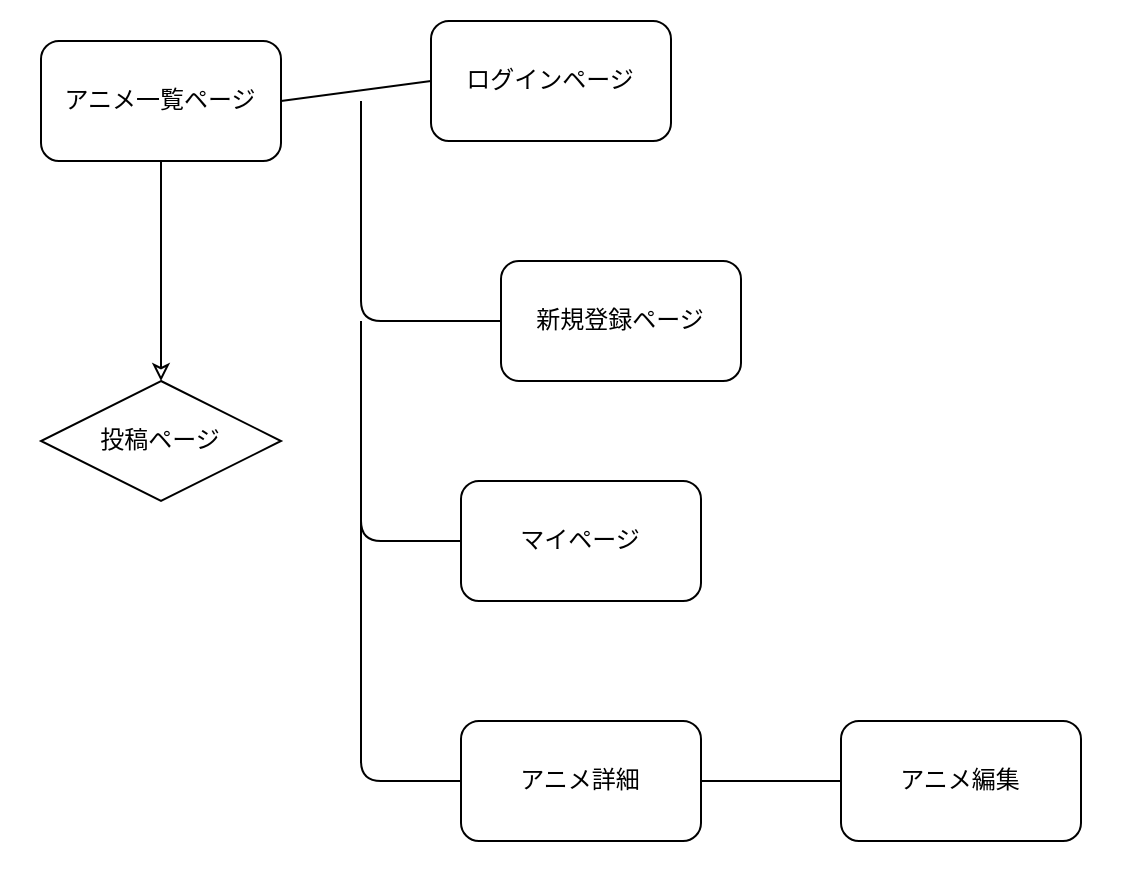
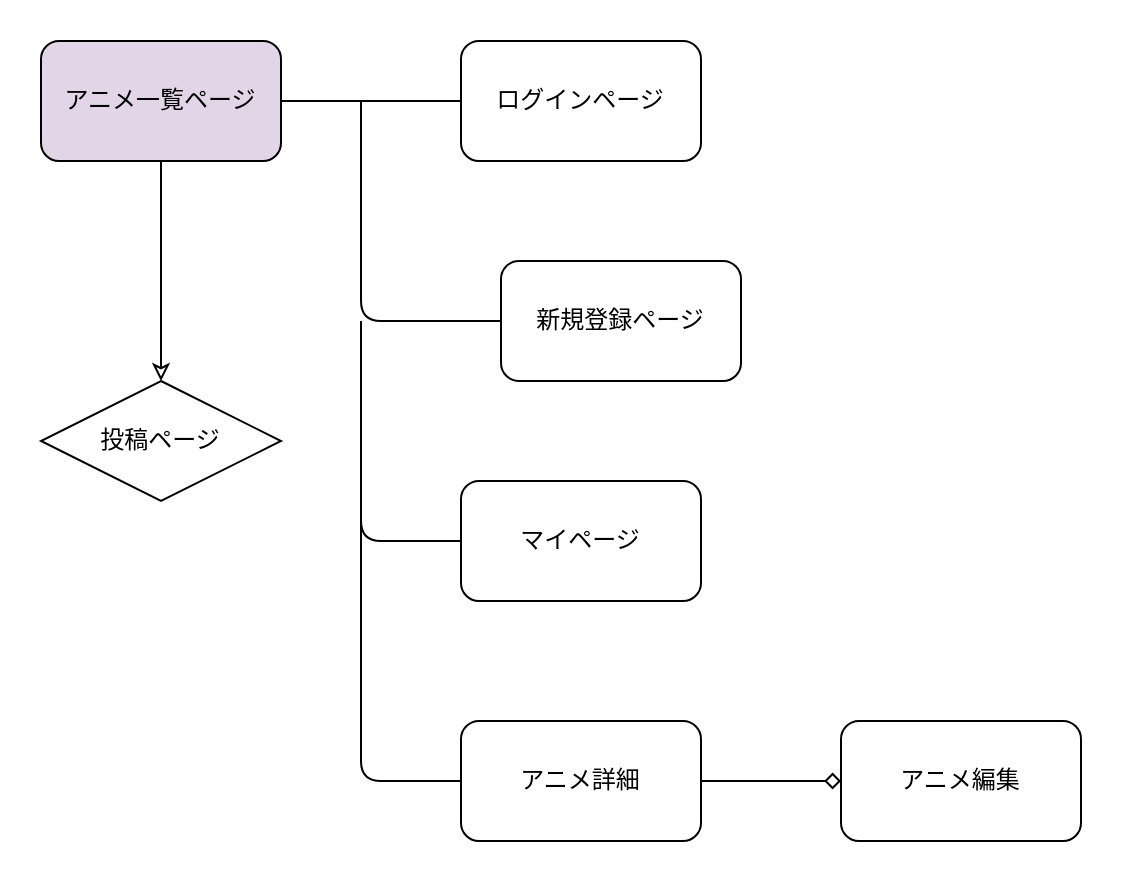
(551, 81) -> (581, 101)
(161, 101) -> (161, 101)
(832, 781) -> (825, 781)
